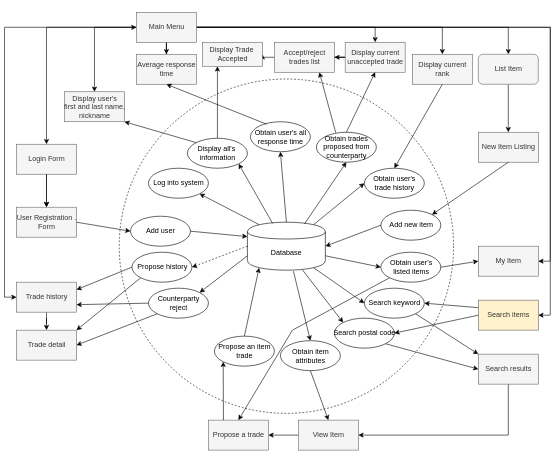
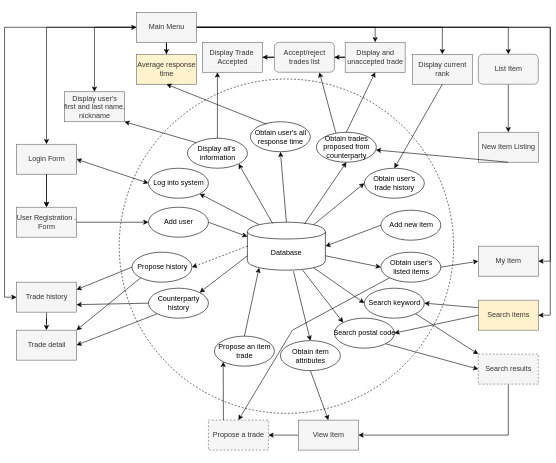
(233, 54) -> (233, 57)
(305, 57) -> (305, 57)
(376, 57) -> (376, 57)
(167, 69) -> (167, 69)
none -> (113, 171)
(472, 187) -> (457, 157)
(161, 231) -> (179, 222)
(179, 303) -> (179, 303)
(509, 369) -> (509, 369)
(239, 435) -> (239, 435)
